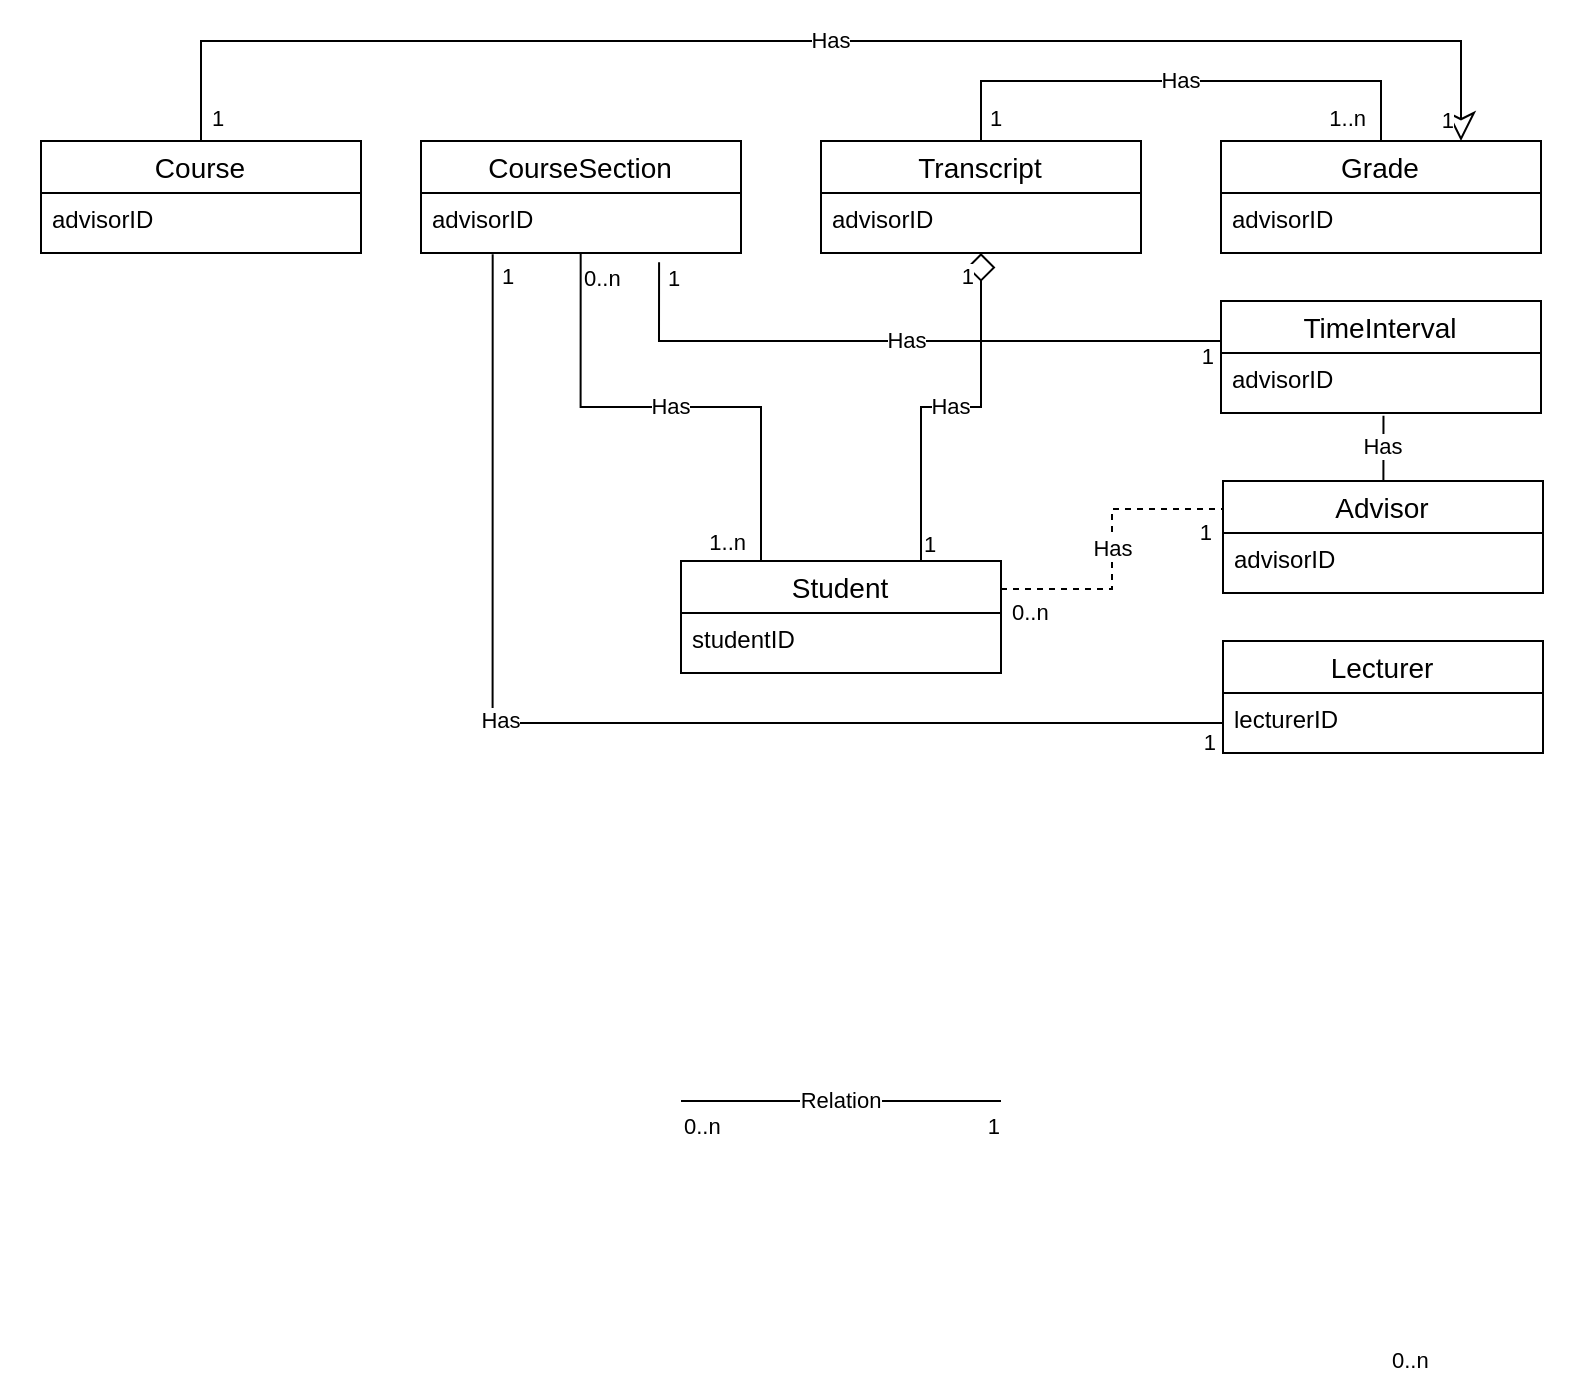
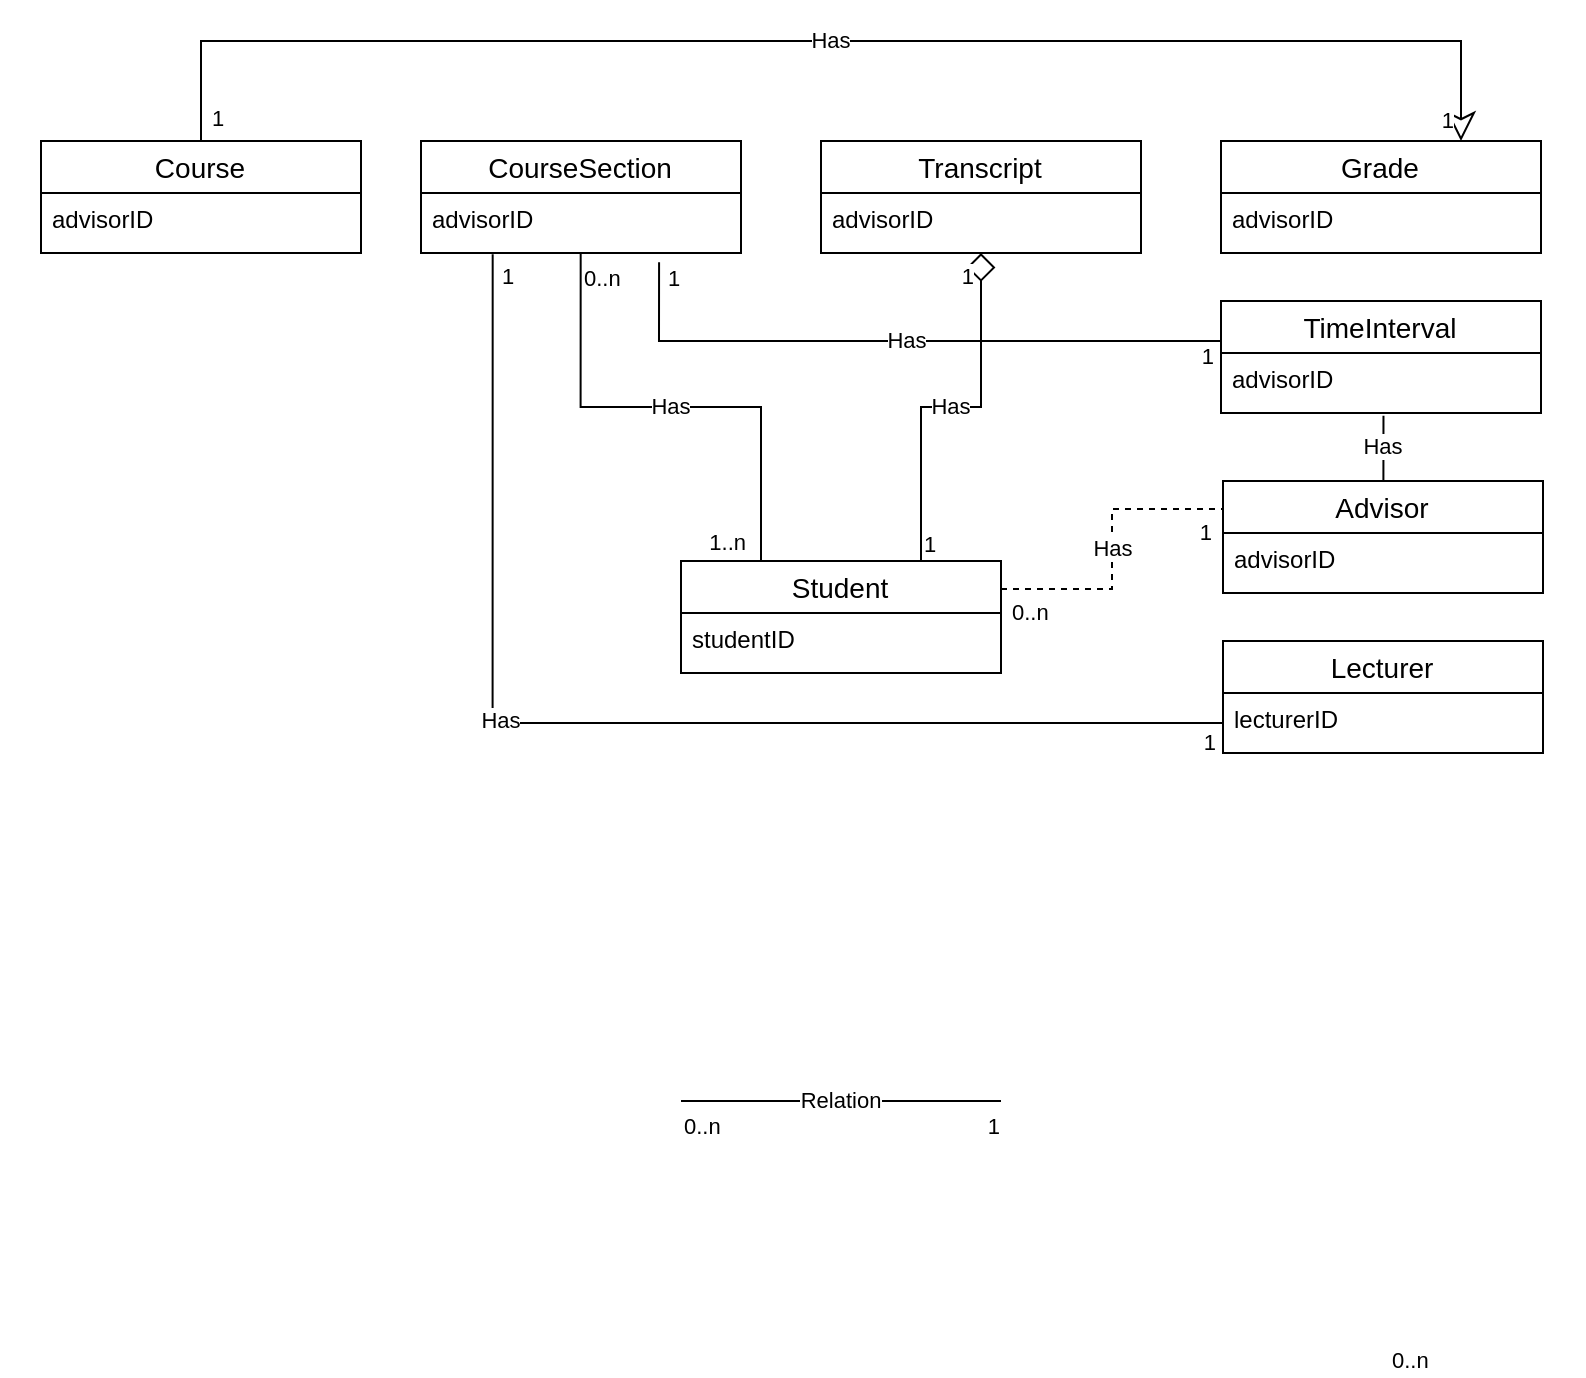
(1181, 81) -> none
